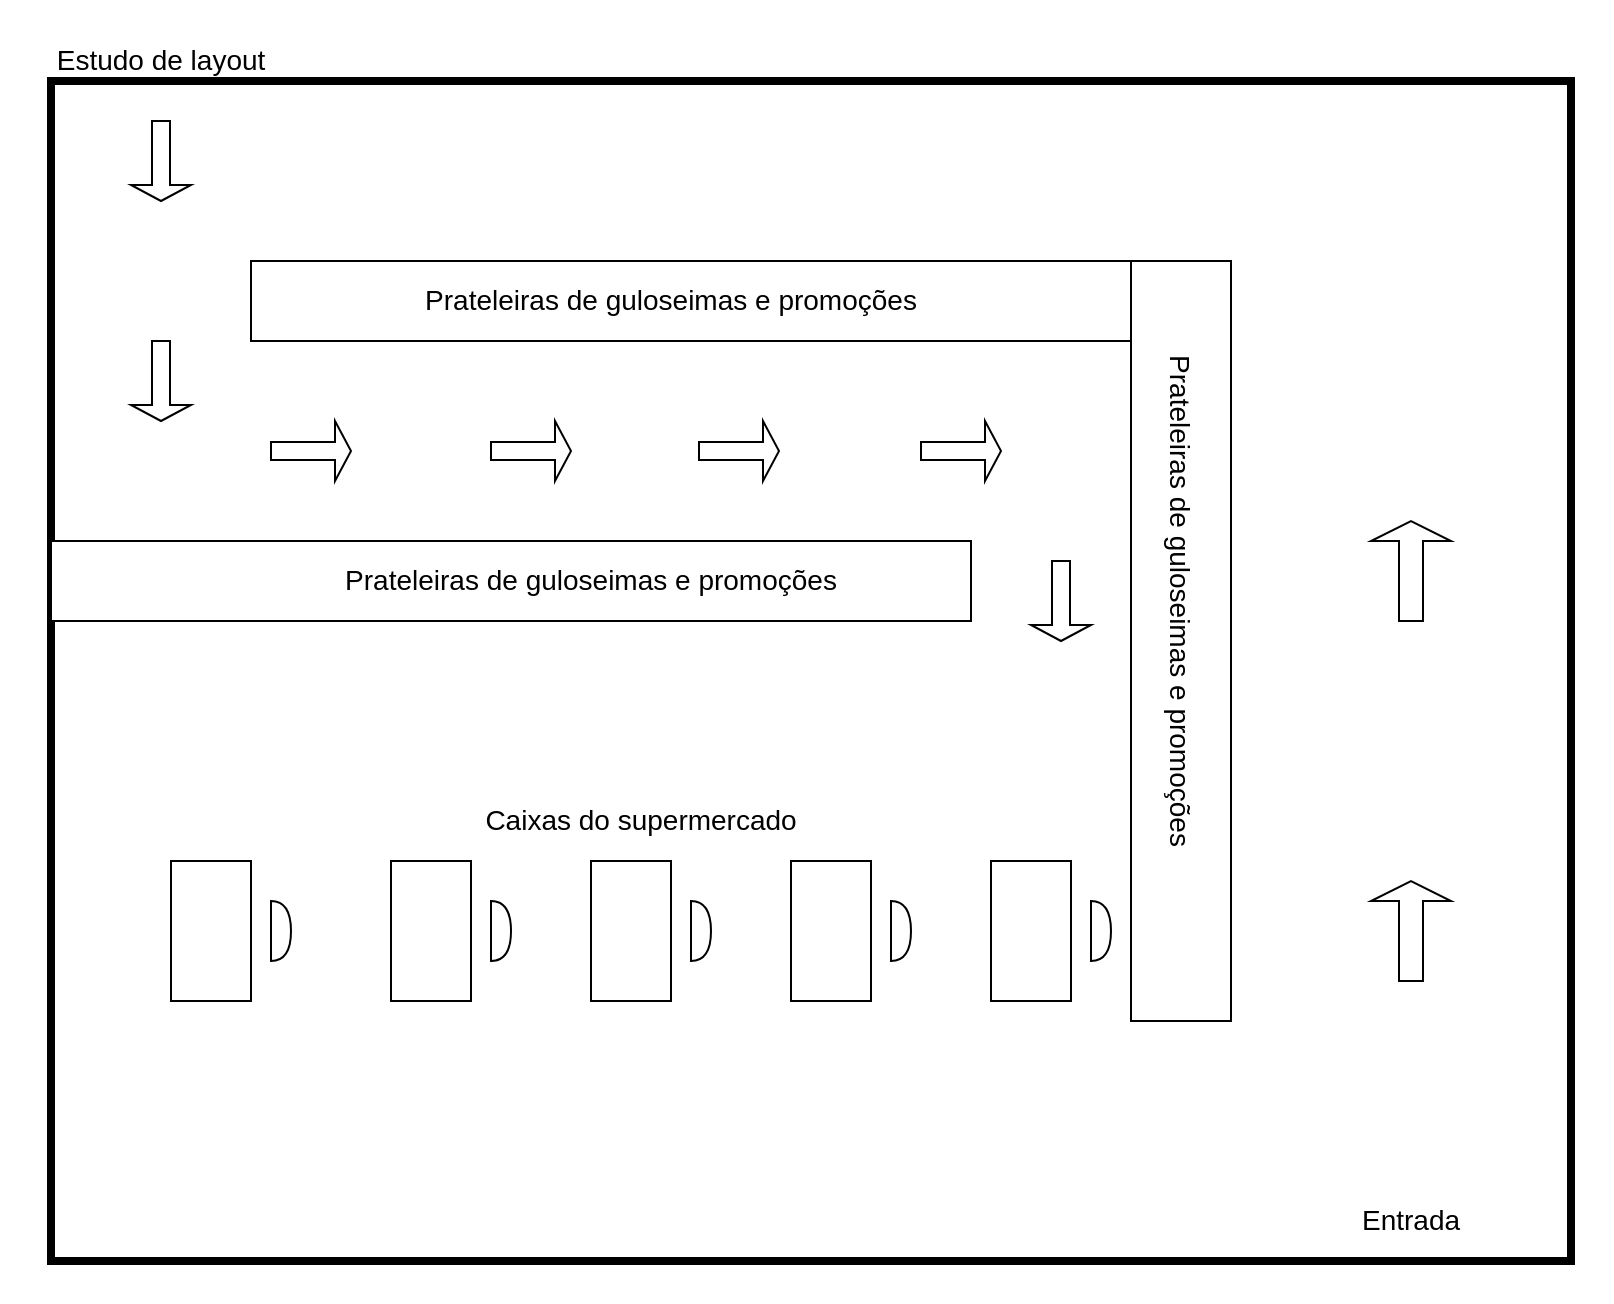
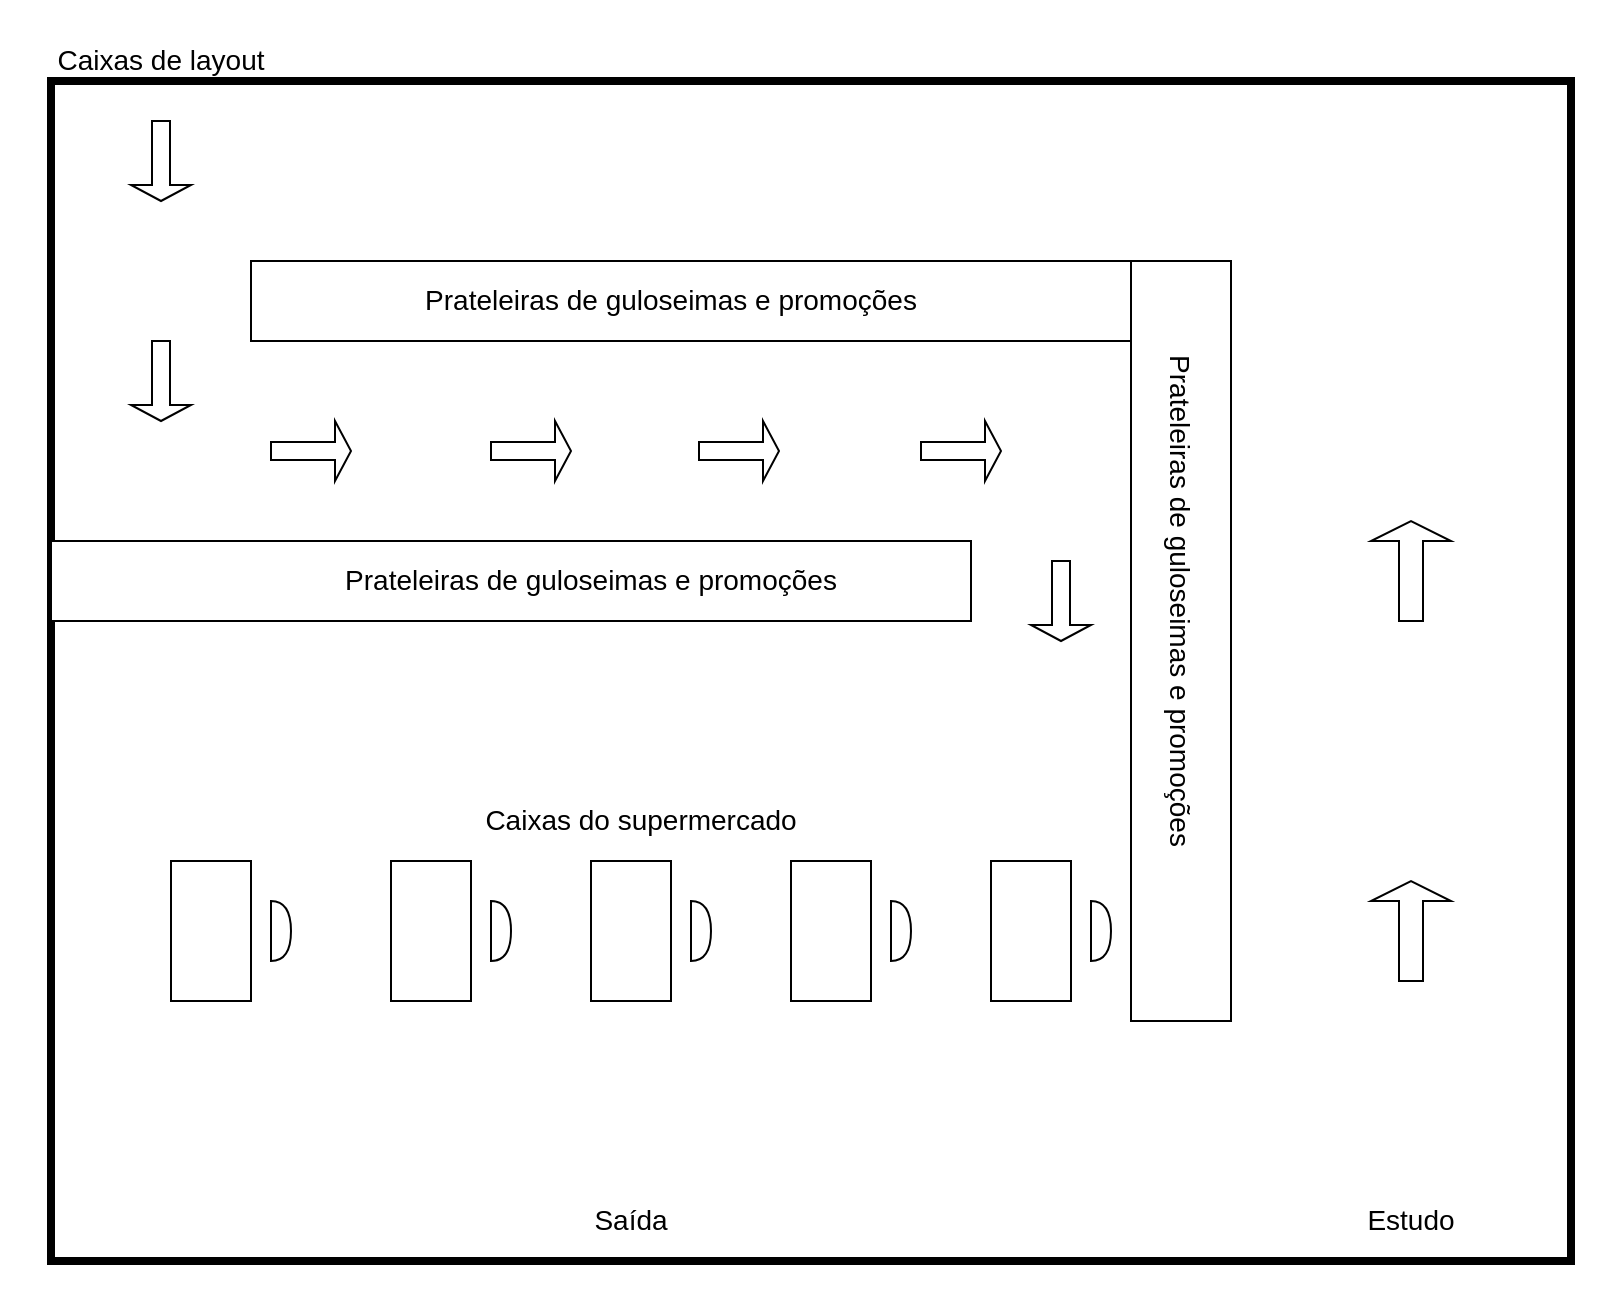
(162, 61) -> (162, 61)
none -> (631, 1221)
(1412, 1221) -> (1412, 1221)
